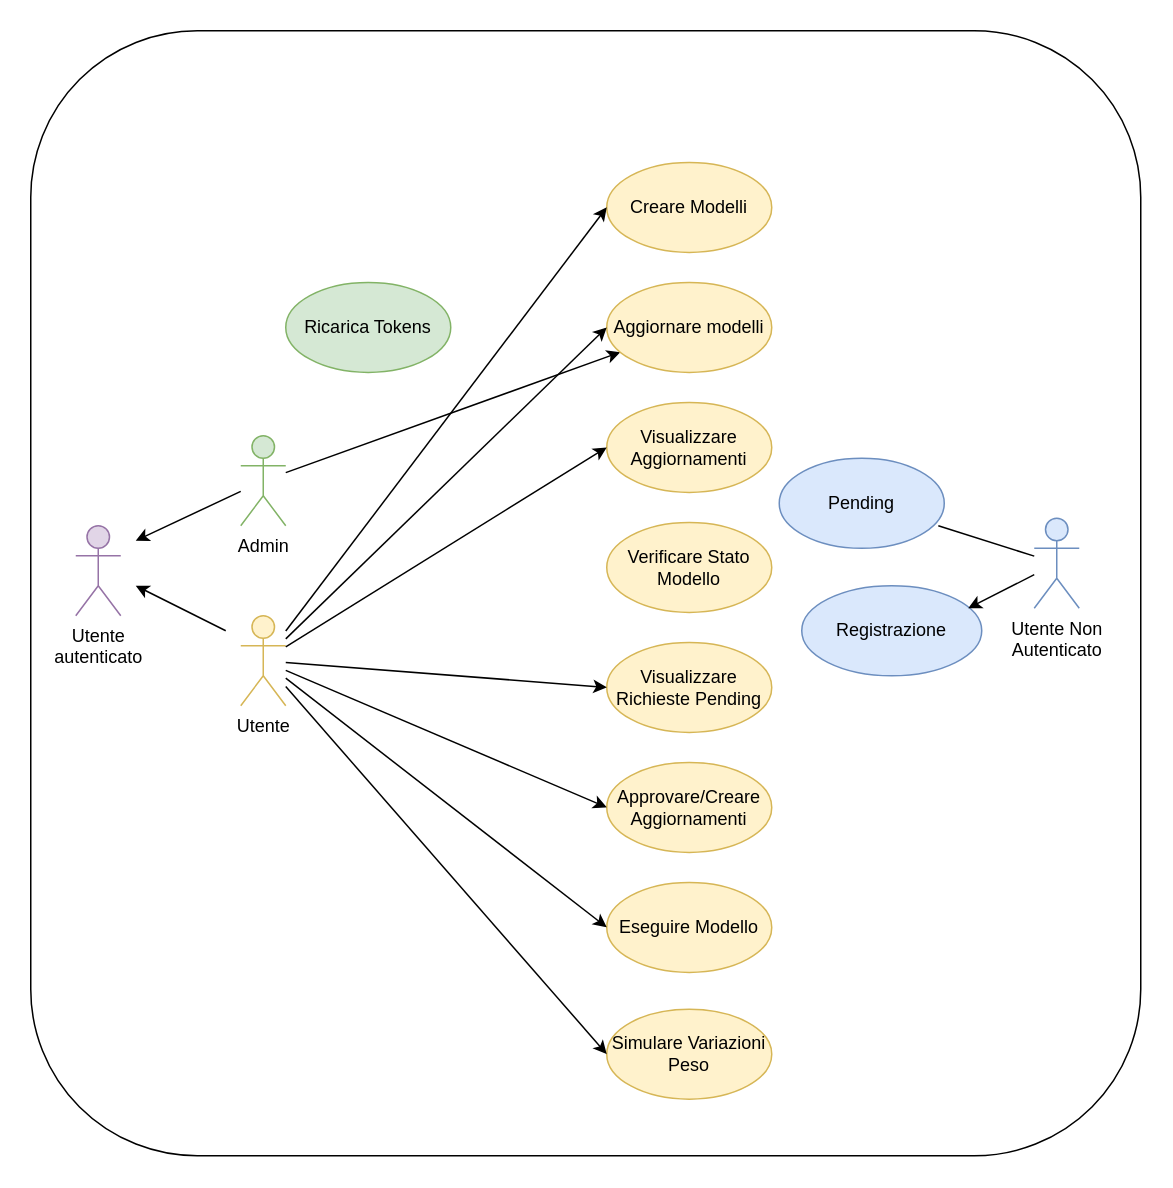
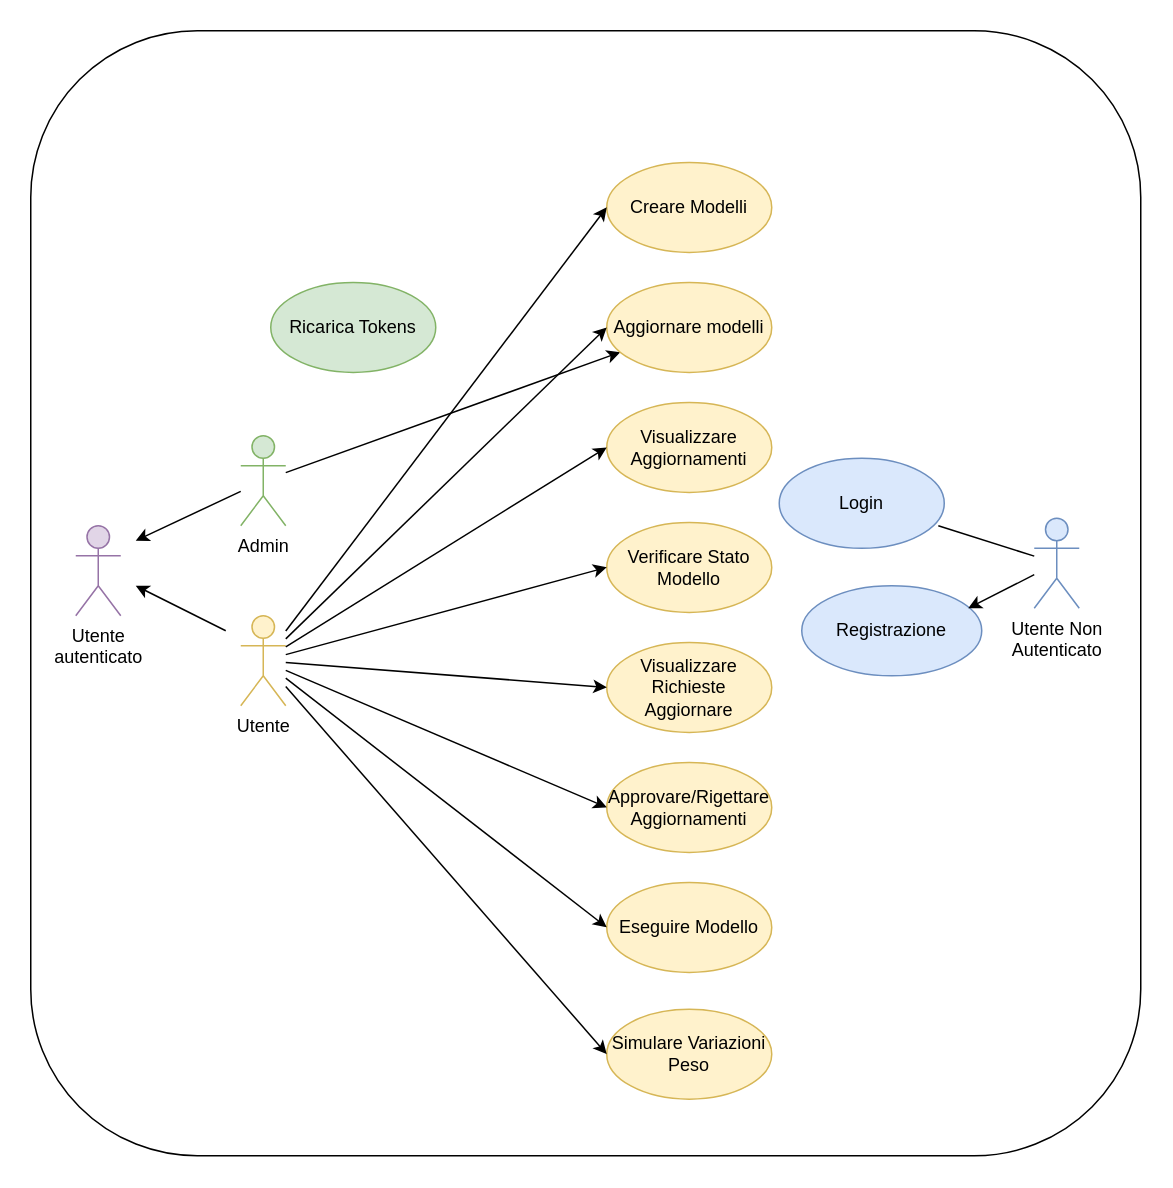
(368, 327) -> (353, 327)
(862, 503) -> (862, 503)
none -> (441, 612)
(689, 688) -> (689, 688)
(689, 808) -> (689, 808)
